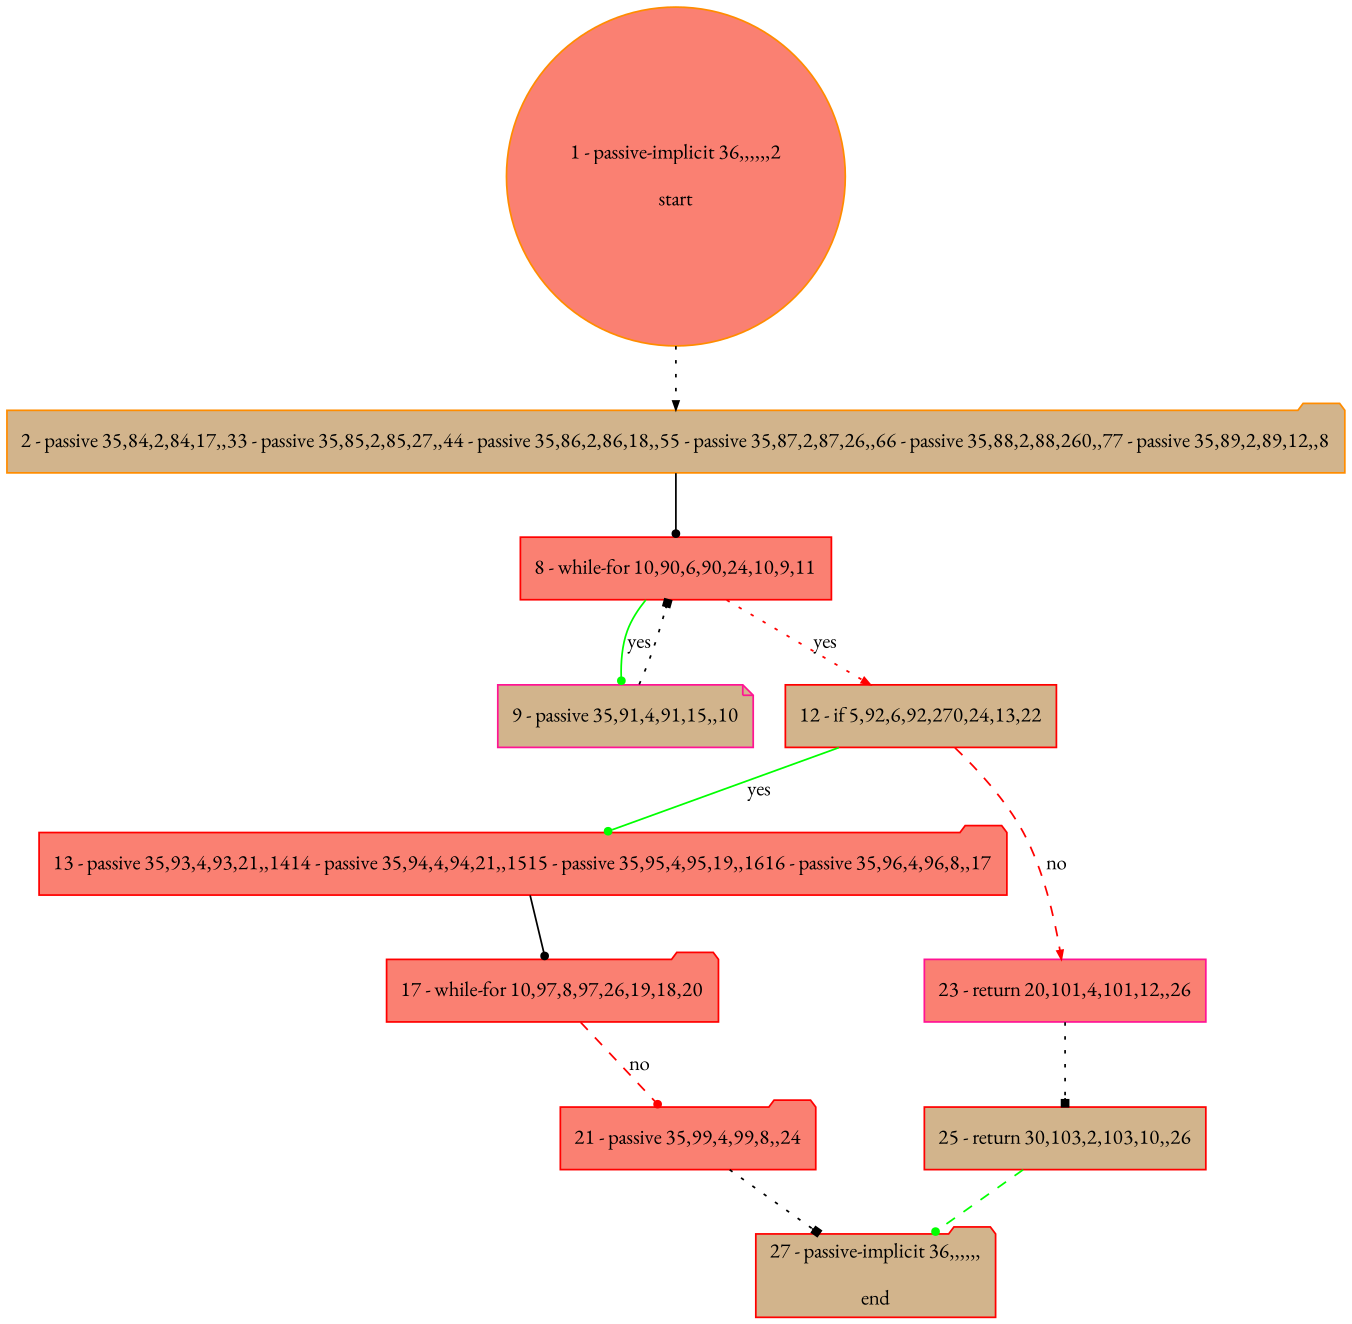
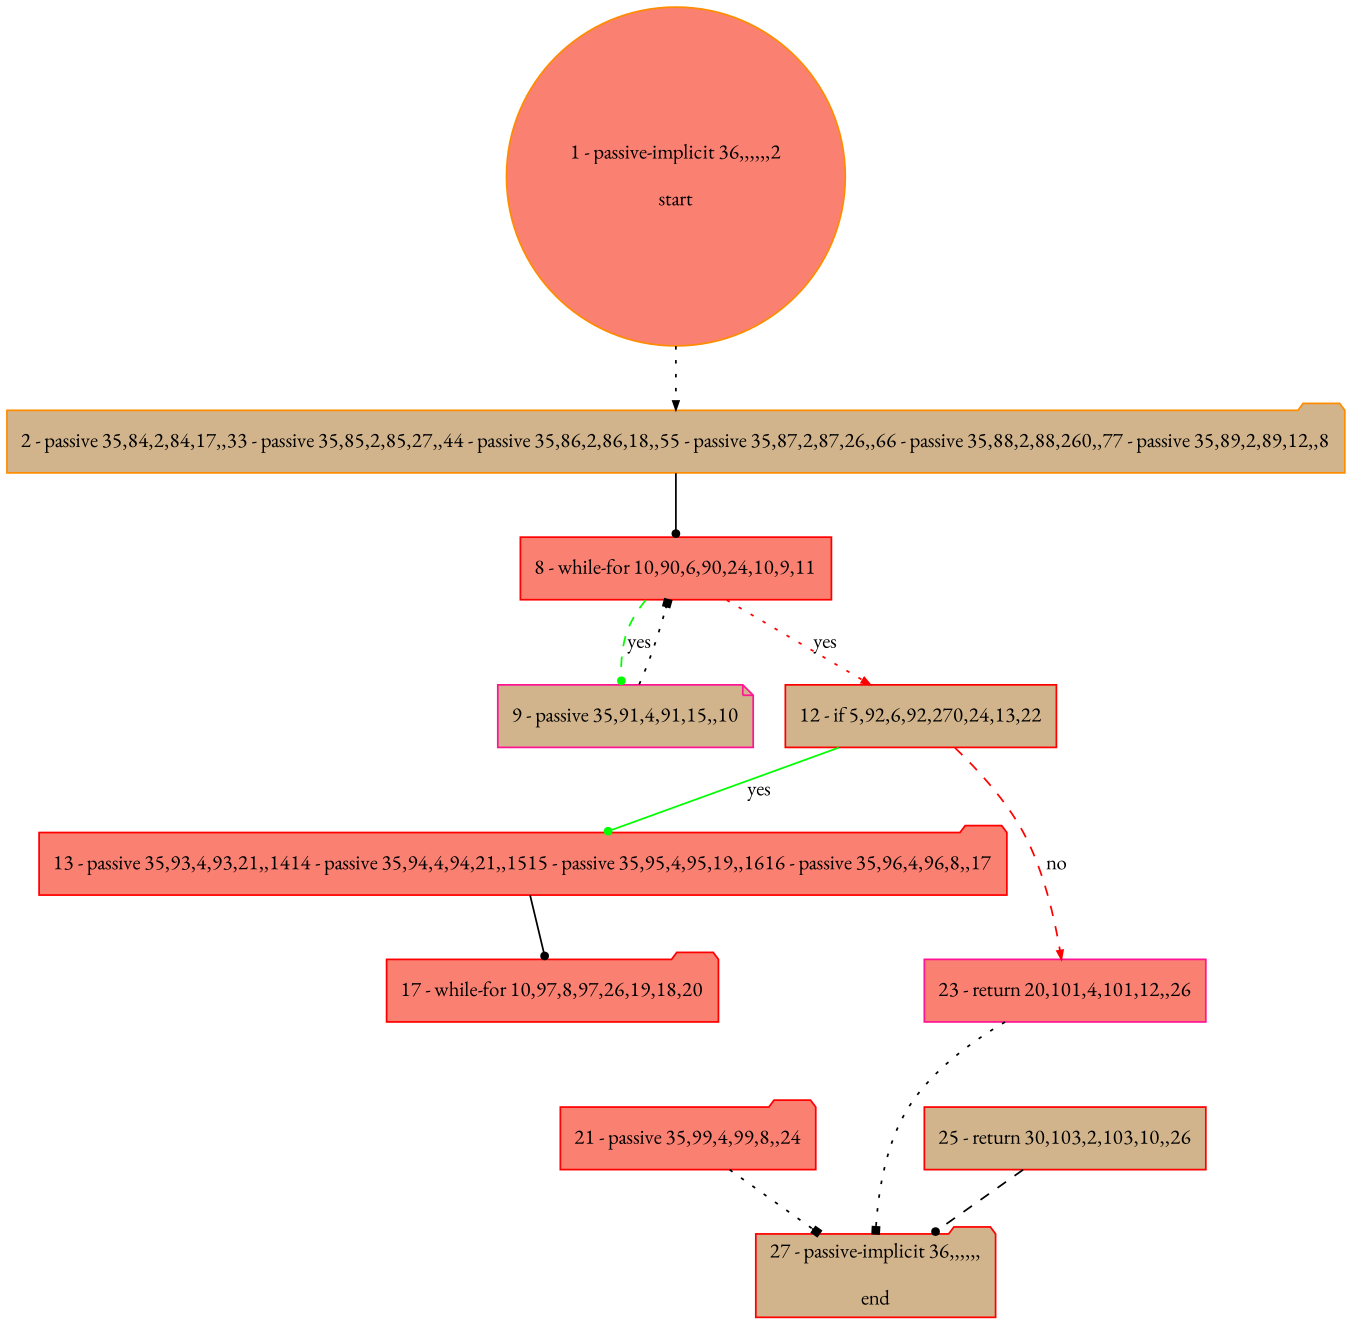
(626, 636) -> (626, 636)
(1065, 1060) -> (910, 1105)
(618, 1062) -> none
(981, 1199) -> (981, 1199)
